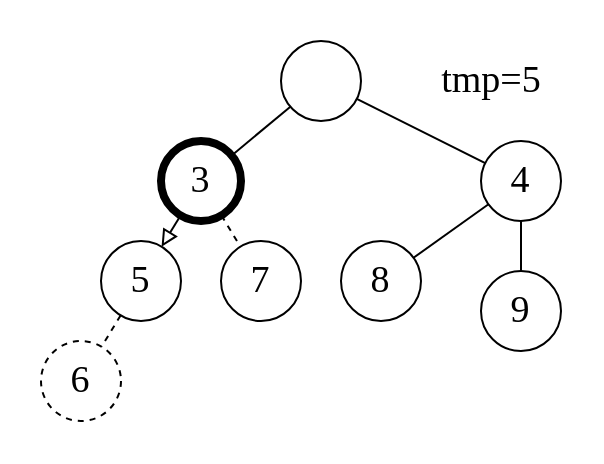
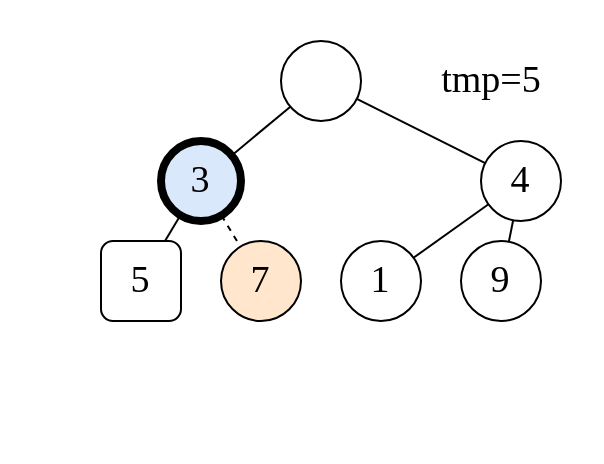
(201, 181) -> (201, 181)
(171, 232) -> (168, 236)
(141, 281) -> (141, 281)
(261, 281) -> (261, 281)
(381, 281) -> (381, 281)
(521, 311) -> (501, 281)
(111, 331) -> none
(81, 381) -> none
